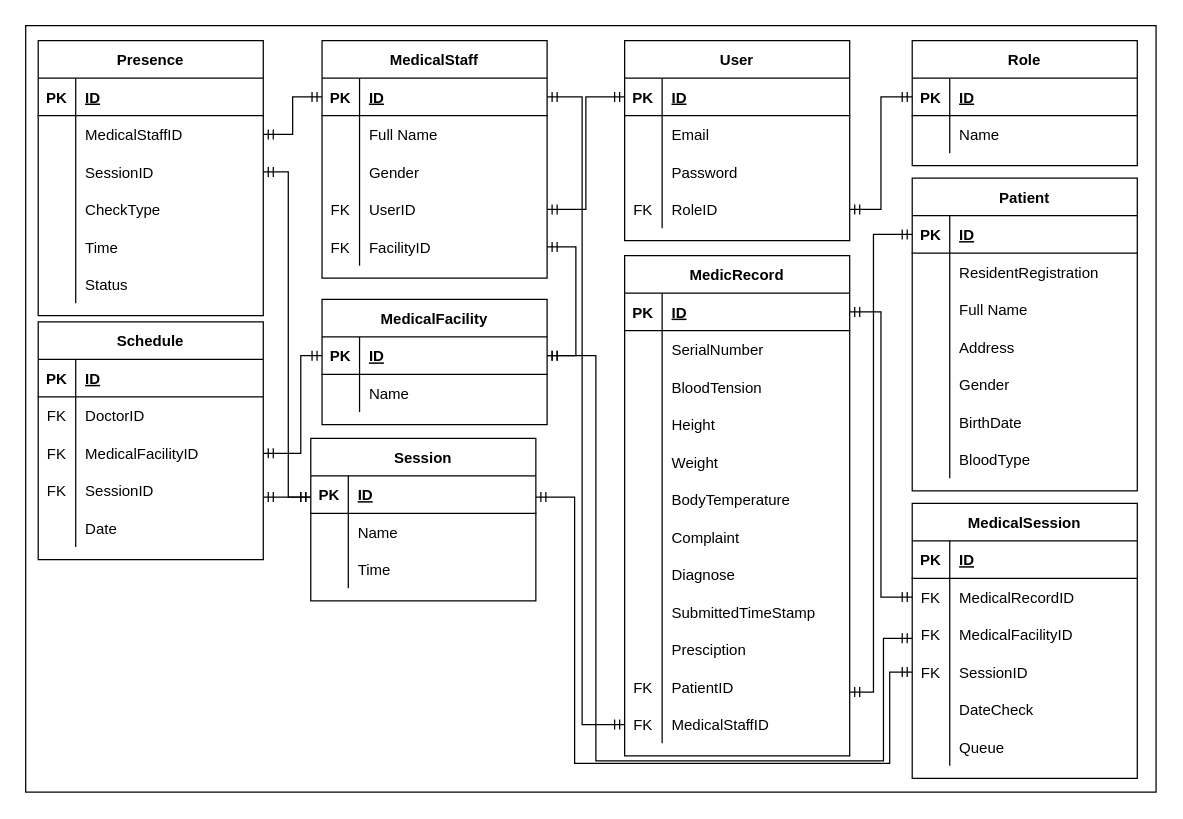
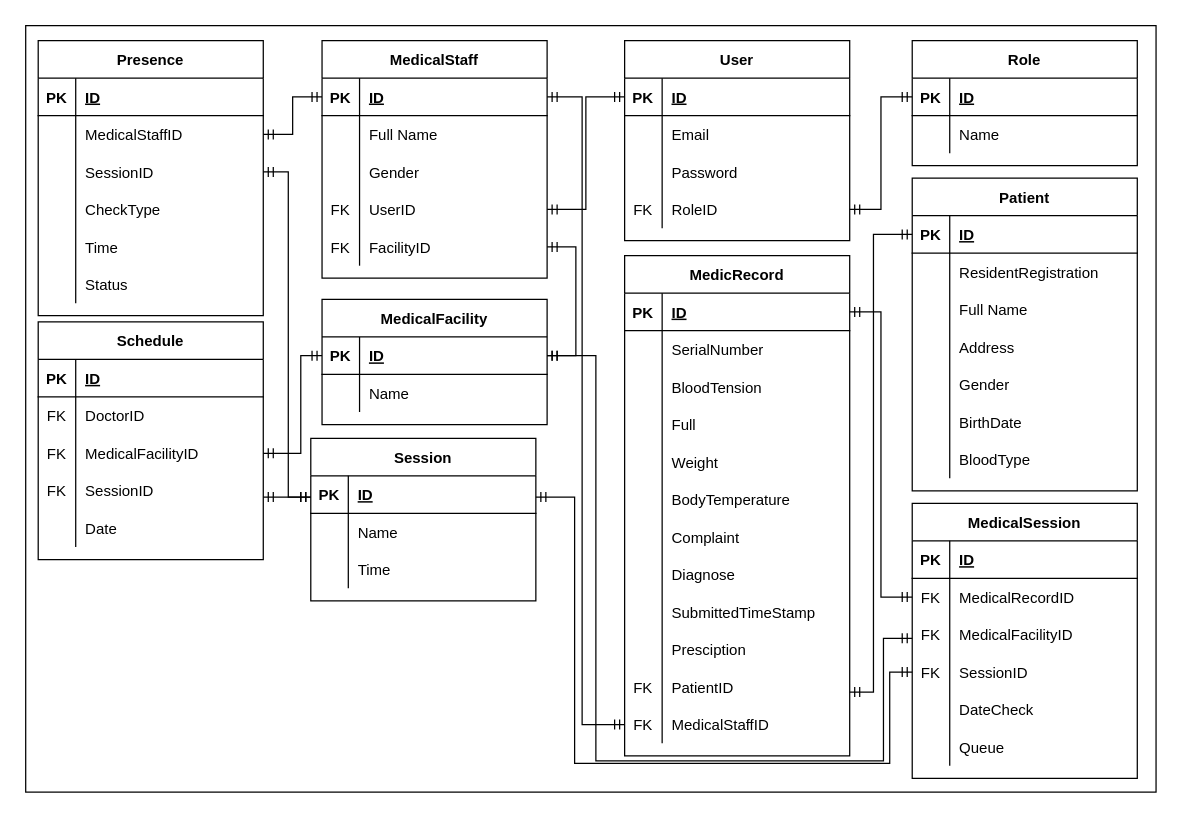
(695, 425) -> (684, 425)
